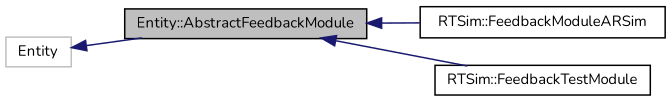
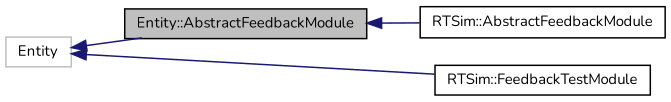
(543, 22) -> (543, 22)
(402, 53) -> (261, 64)
